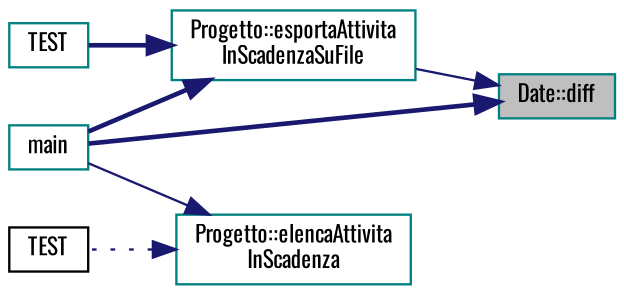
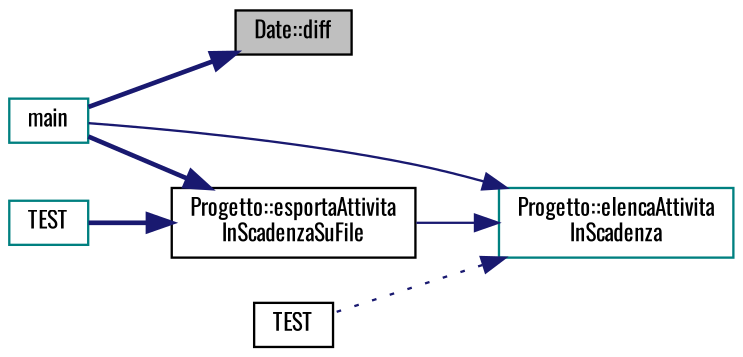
(294, 45) -> (294, 223)
(446, 75) -> (446, 223)
(557, 96) -> (294, 32)
